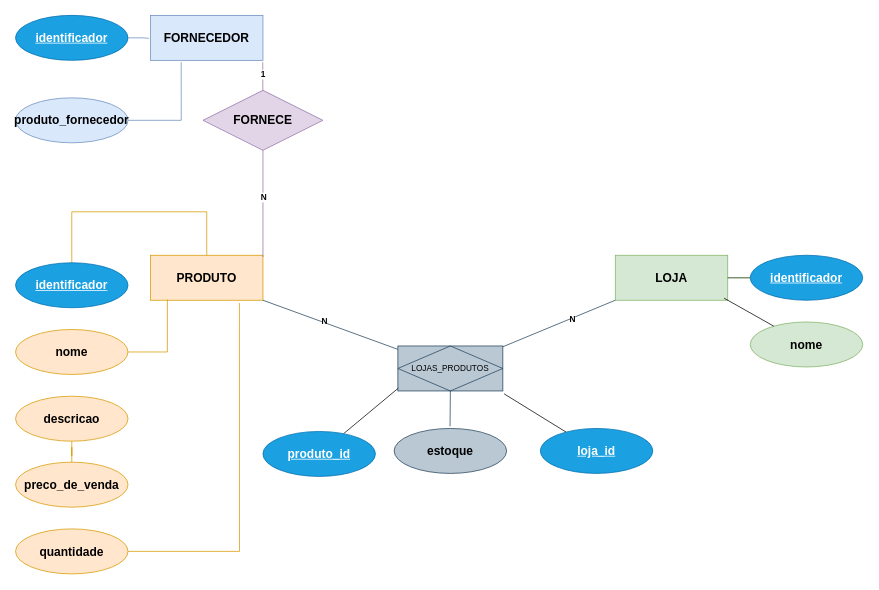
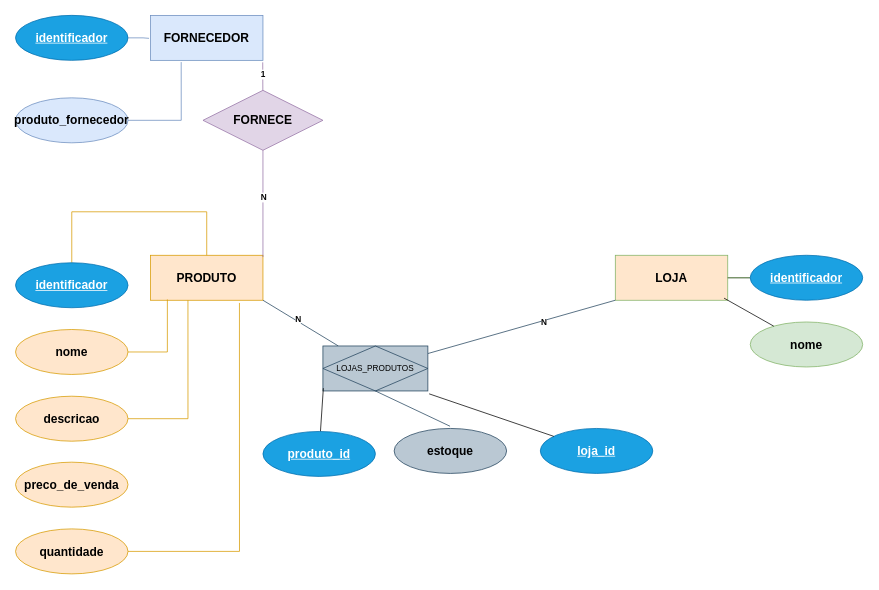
(672, 278) -> (672, 278)
(450, 369) -> (375, 369)
(72, 452) -> (188, 390)
